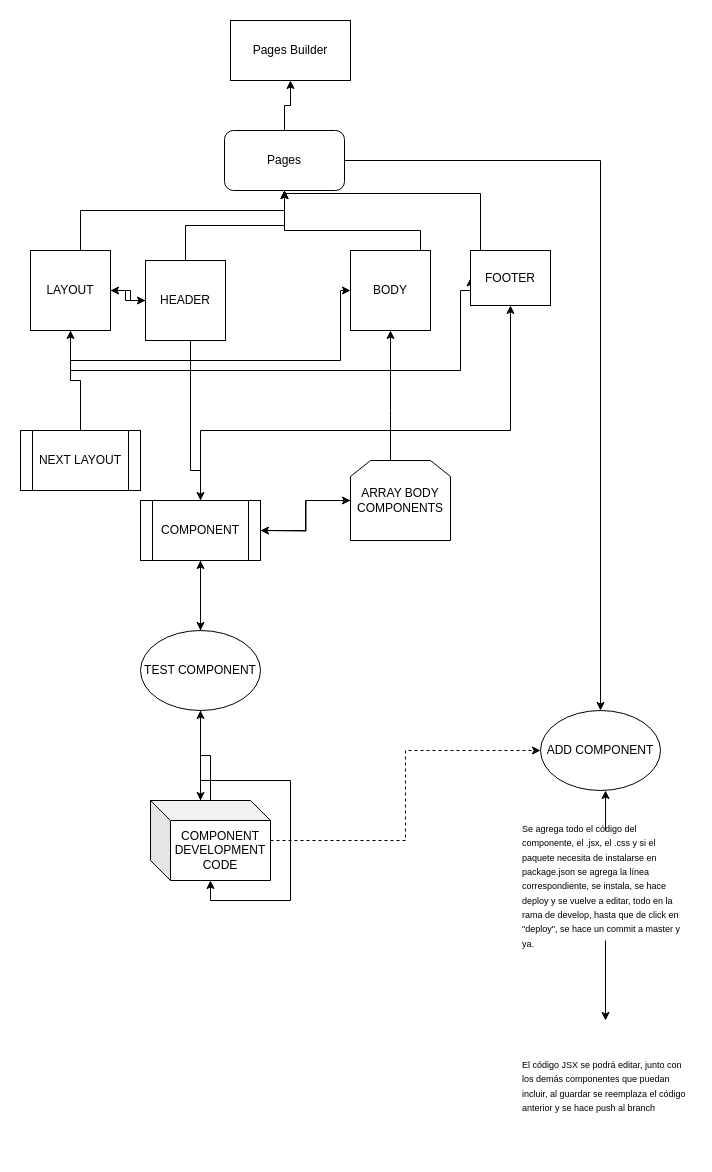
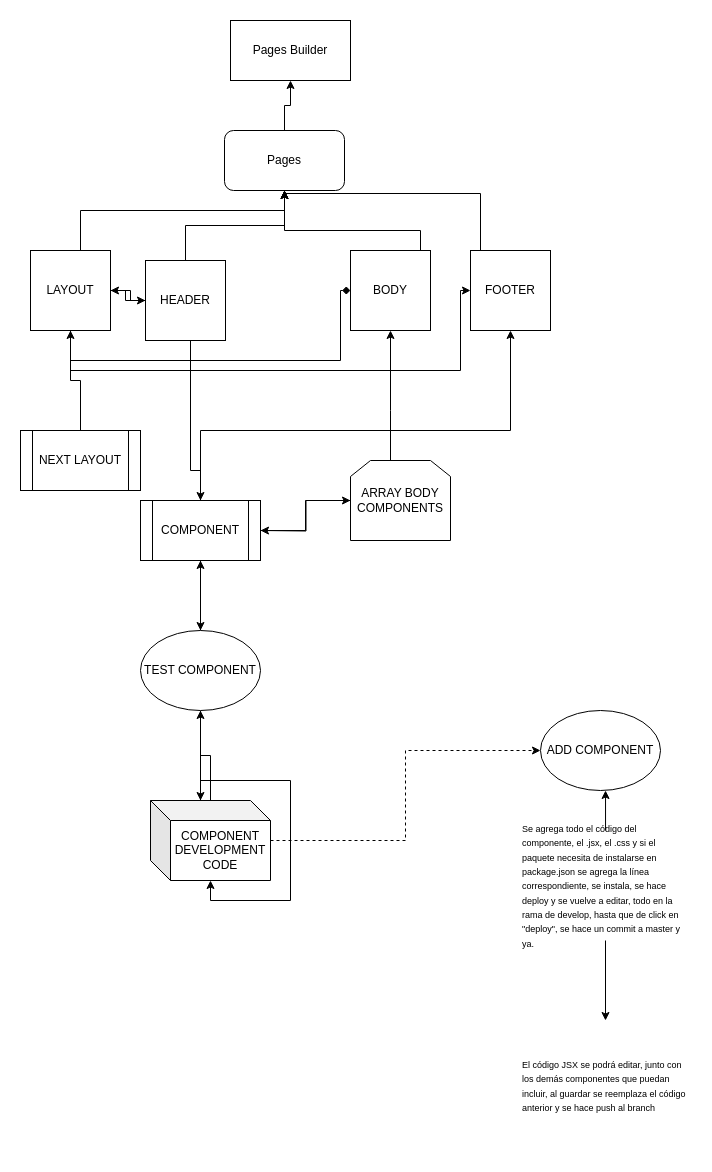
(511, 278) -> (511, 291)
(341, 292) -> (341, 292)
(601, 304) -> none
